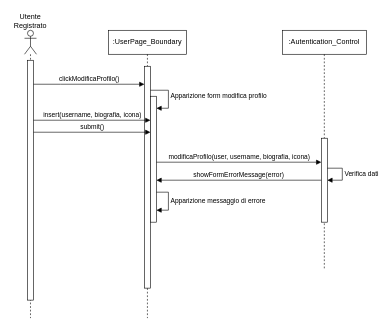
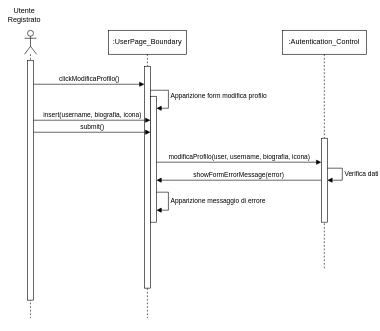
(30, 21) -> (24, 15)
